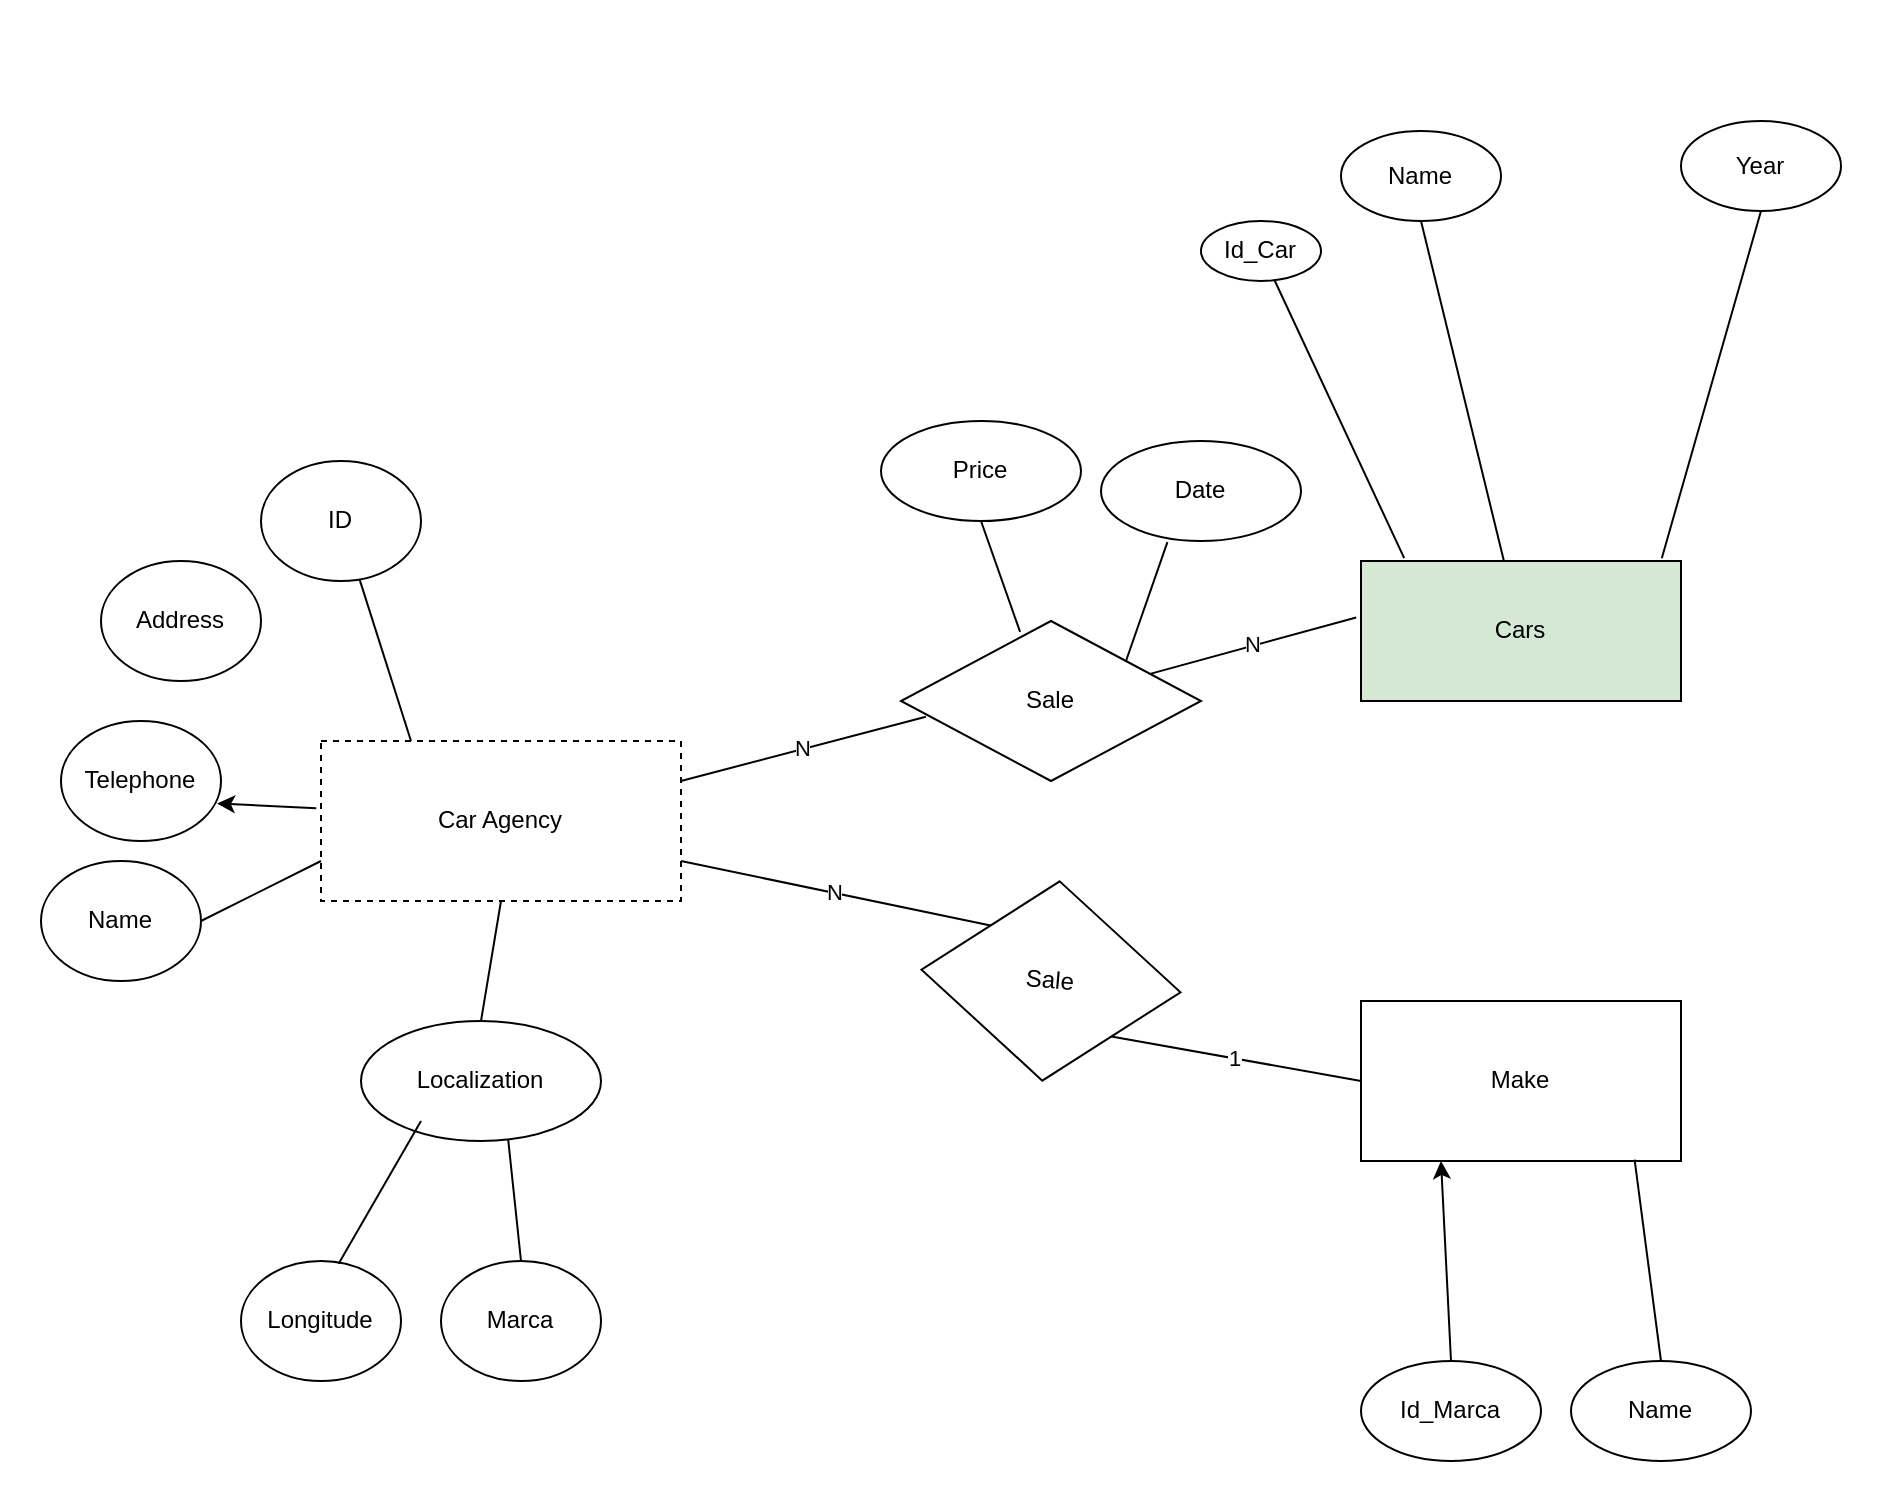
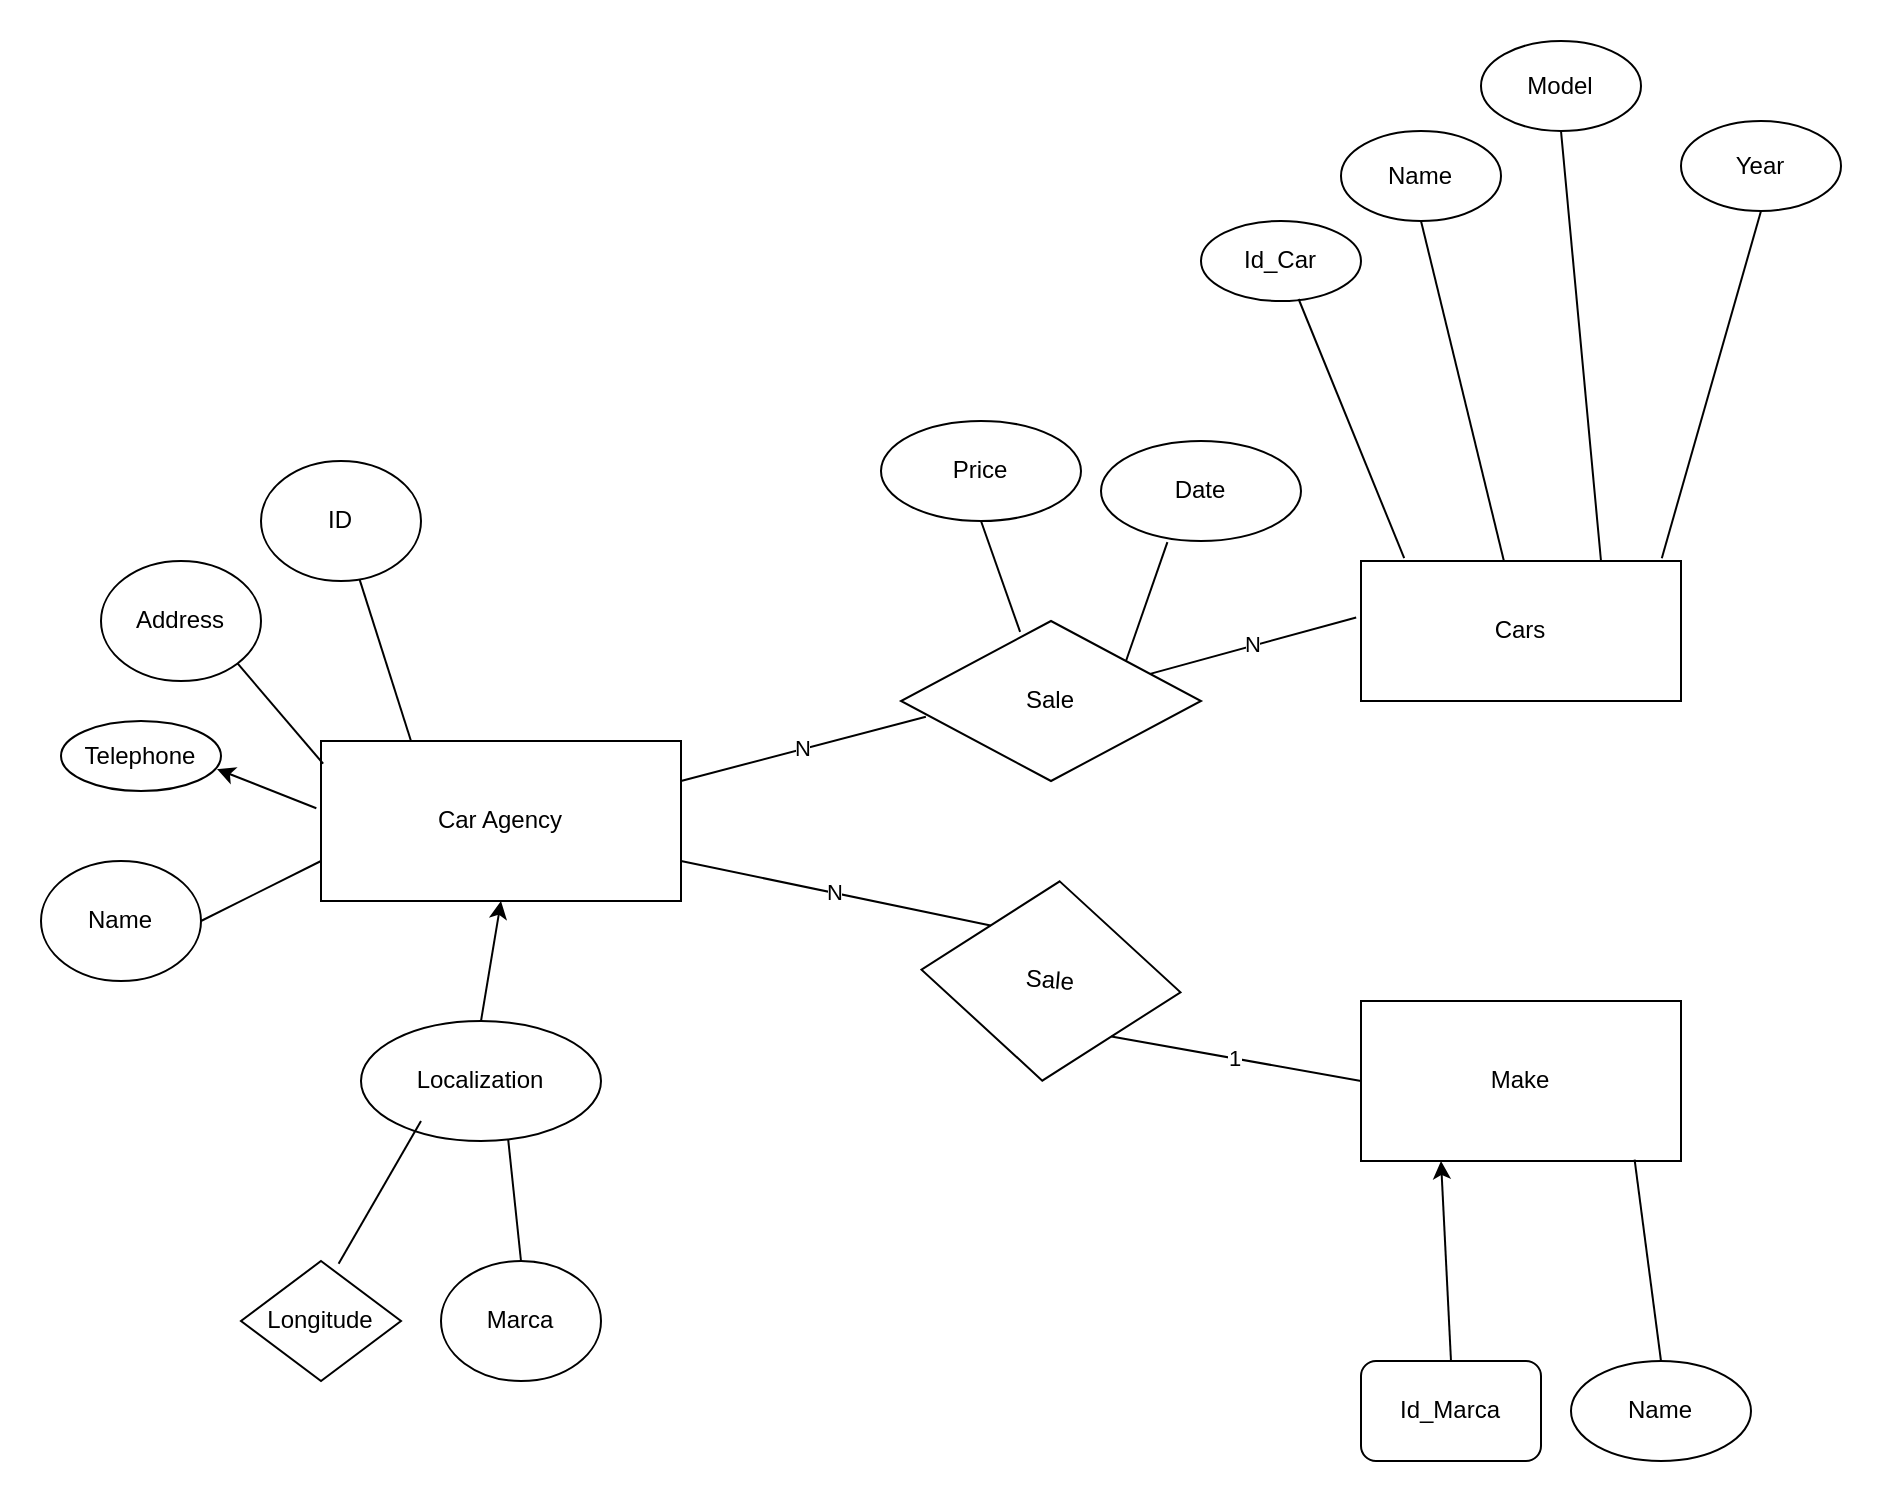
none -> (1561, 86)
(1261, 251) -> (1281, 261)
none -> (1581, 346)
(1521, 631) -> (1521, 631)
none -> (281, 714)
(141, 781) -> (141, 756)
(501, 821) -> (501, 821)
(500, 910) -> (499, 916)
(321, 1321) -> (321, 1321)
(1451, 1411) -> (1451, 1411)
